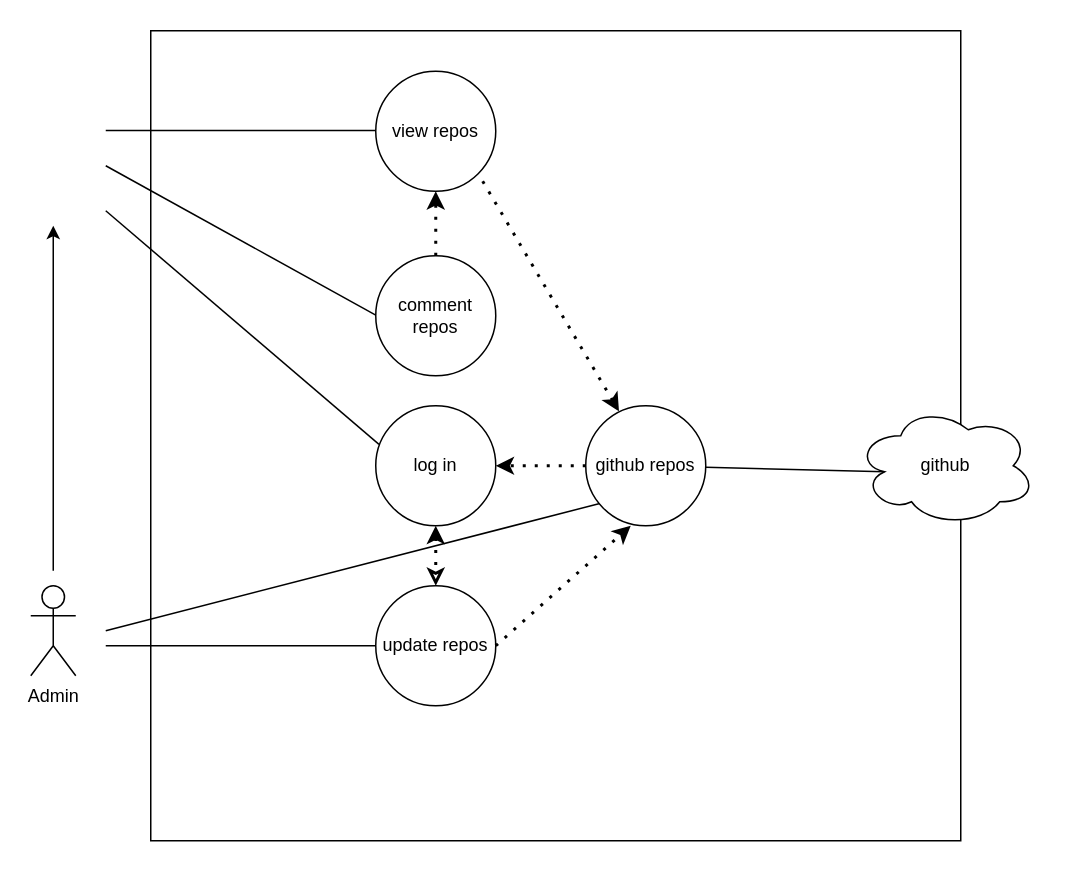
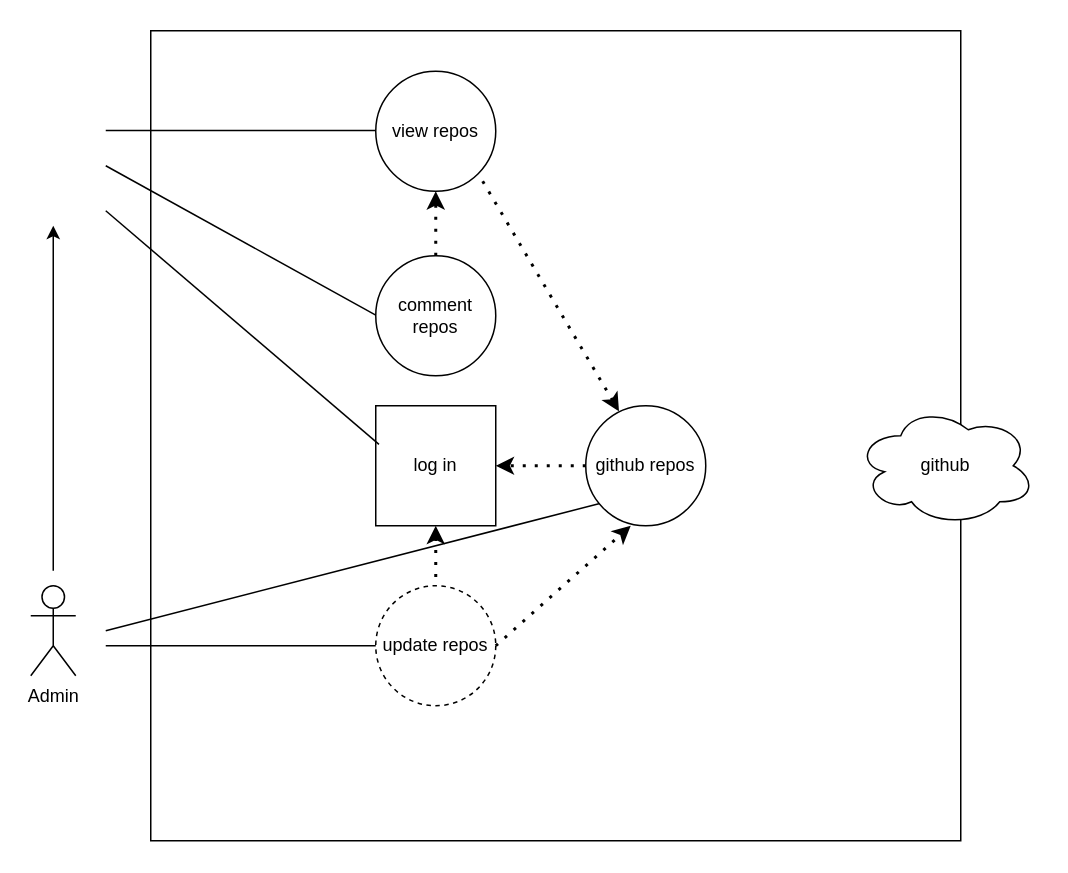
(436, 466) -> (436, 466)
(794, 469) -> none
(436, 570) -> (436, 577)
(436, 646) -> (436, 646)
